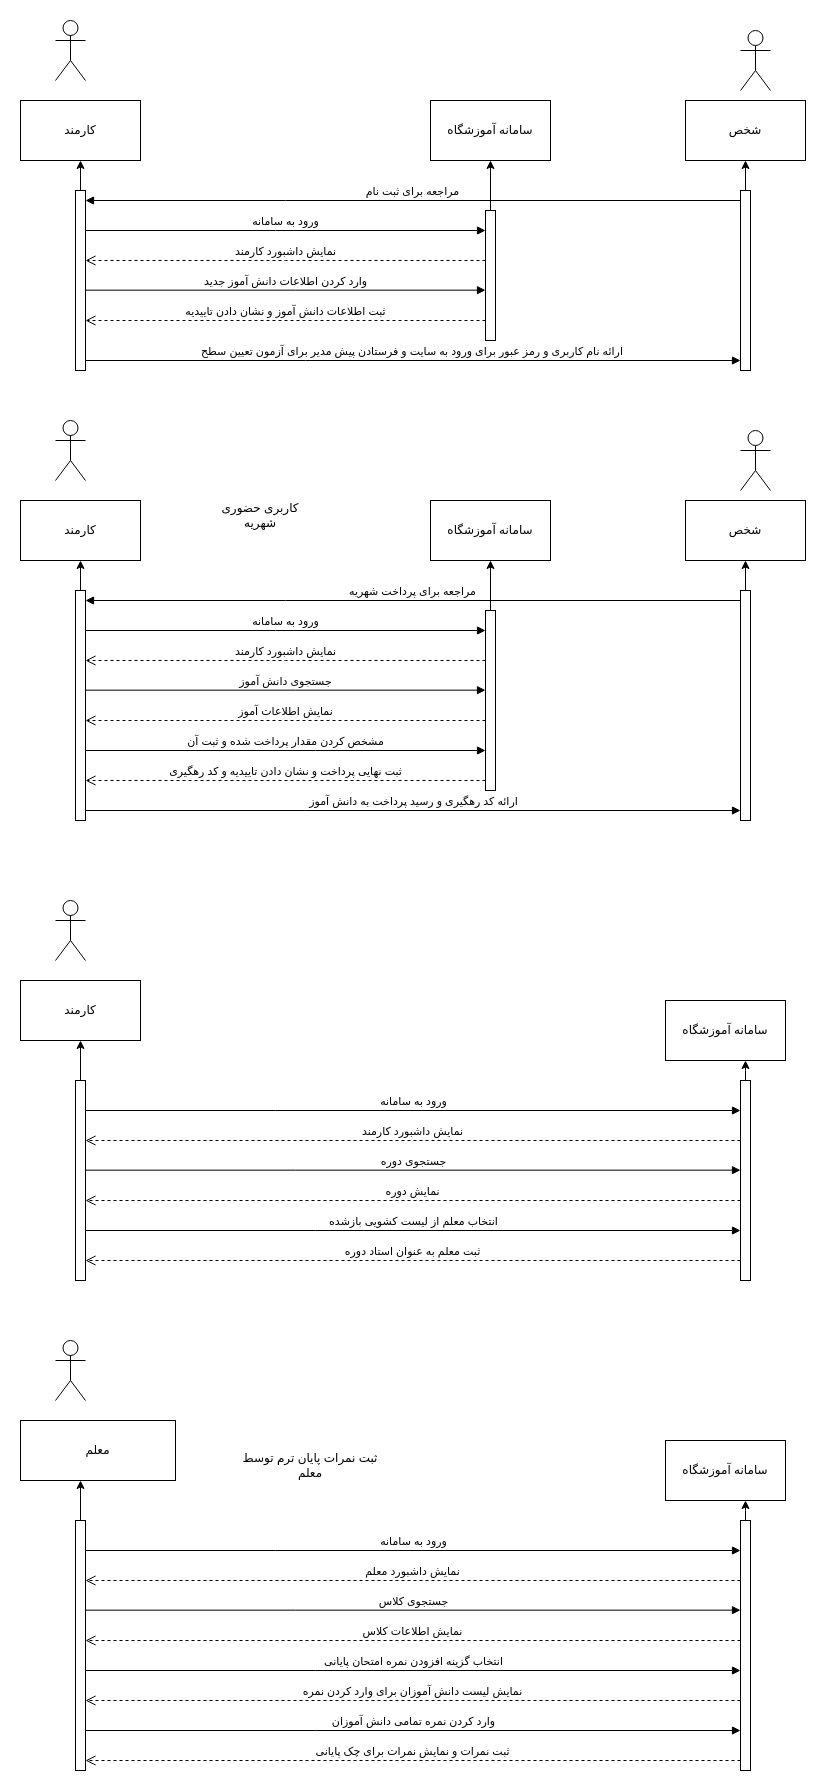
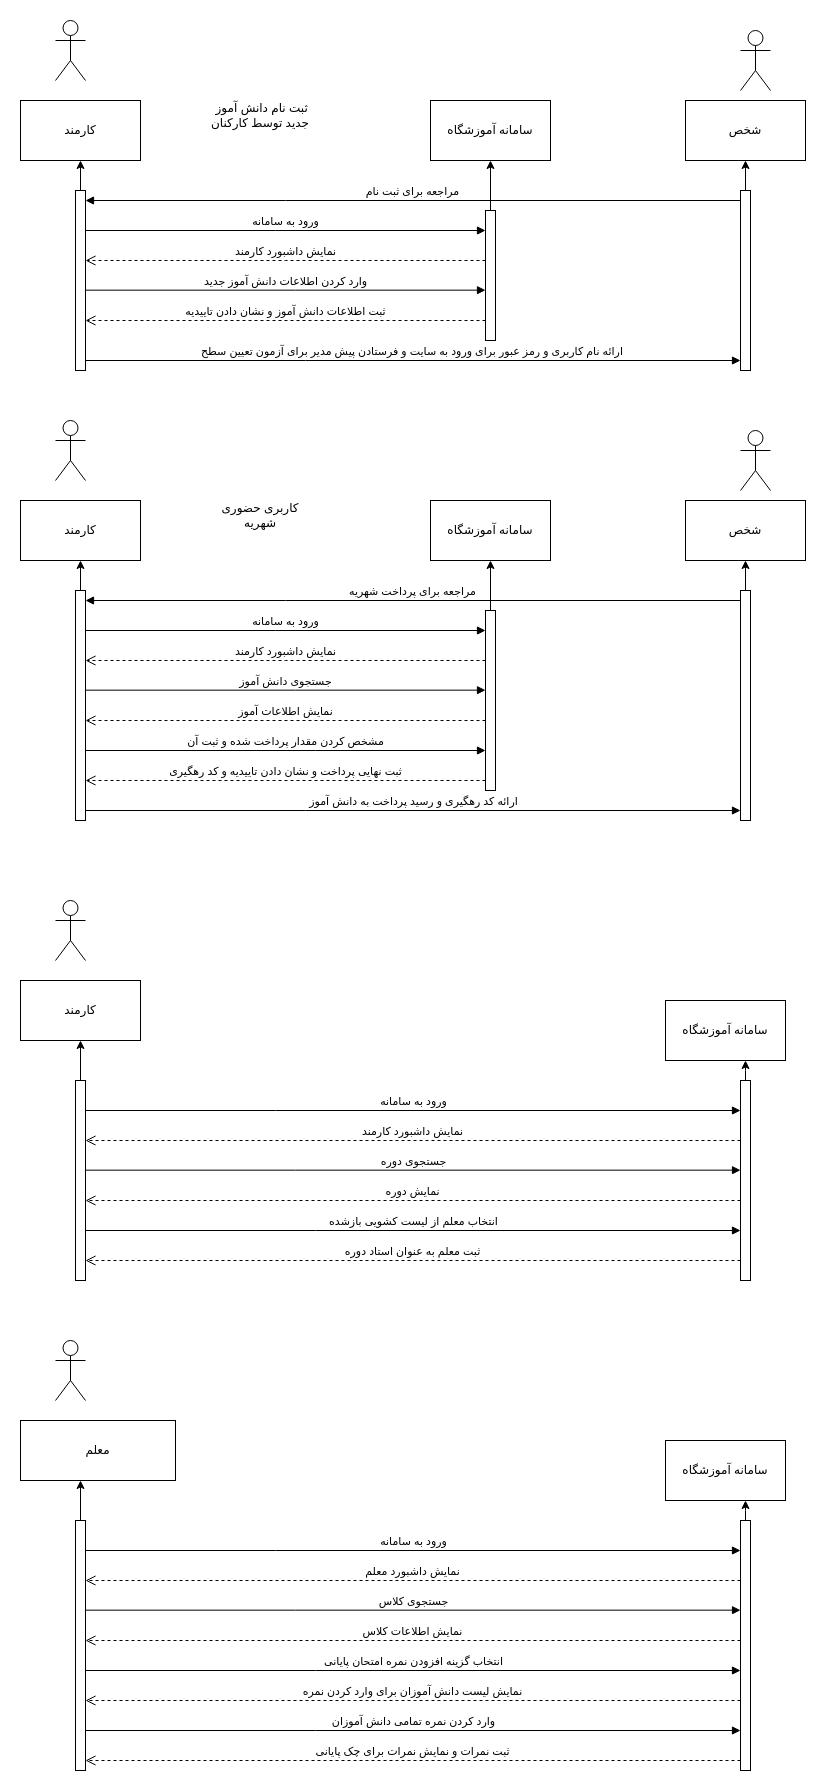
none -> (261, 116)
(311, 1466) -> none
